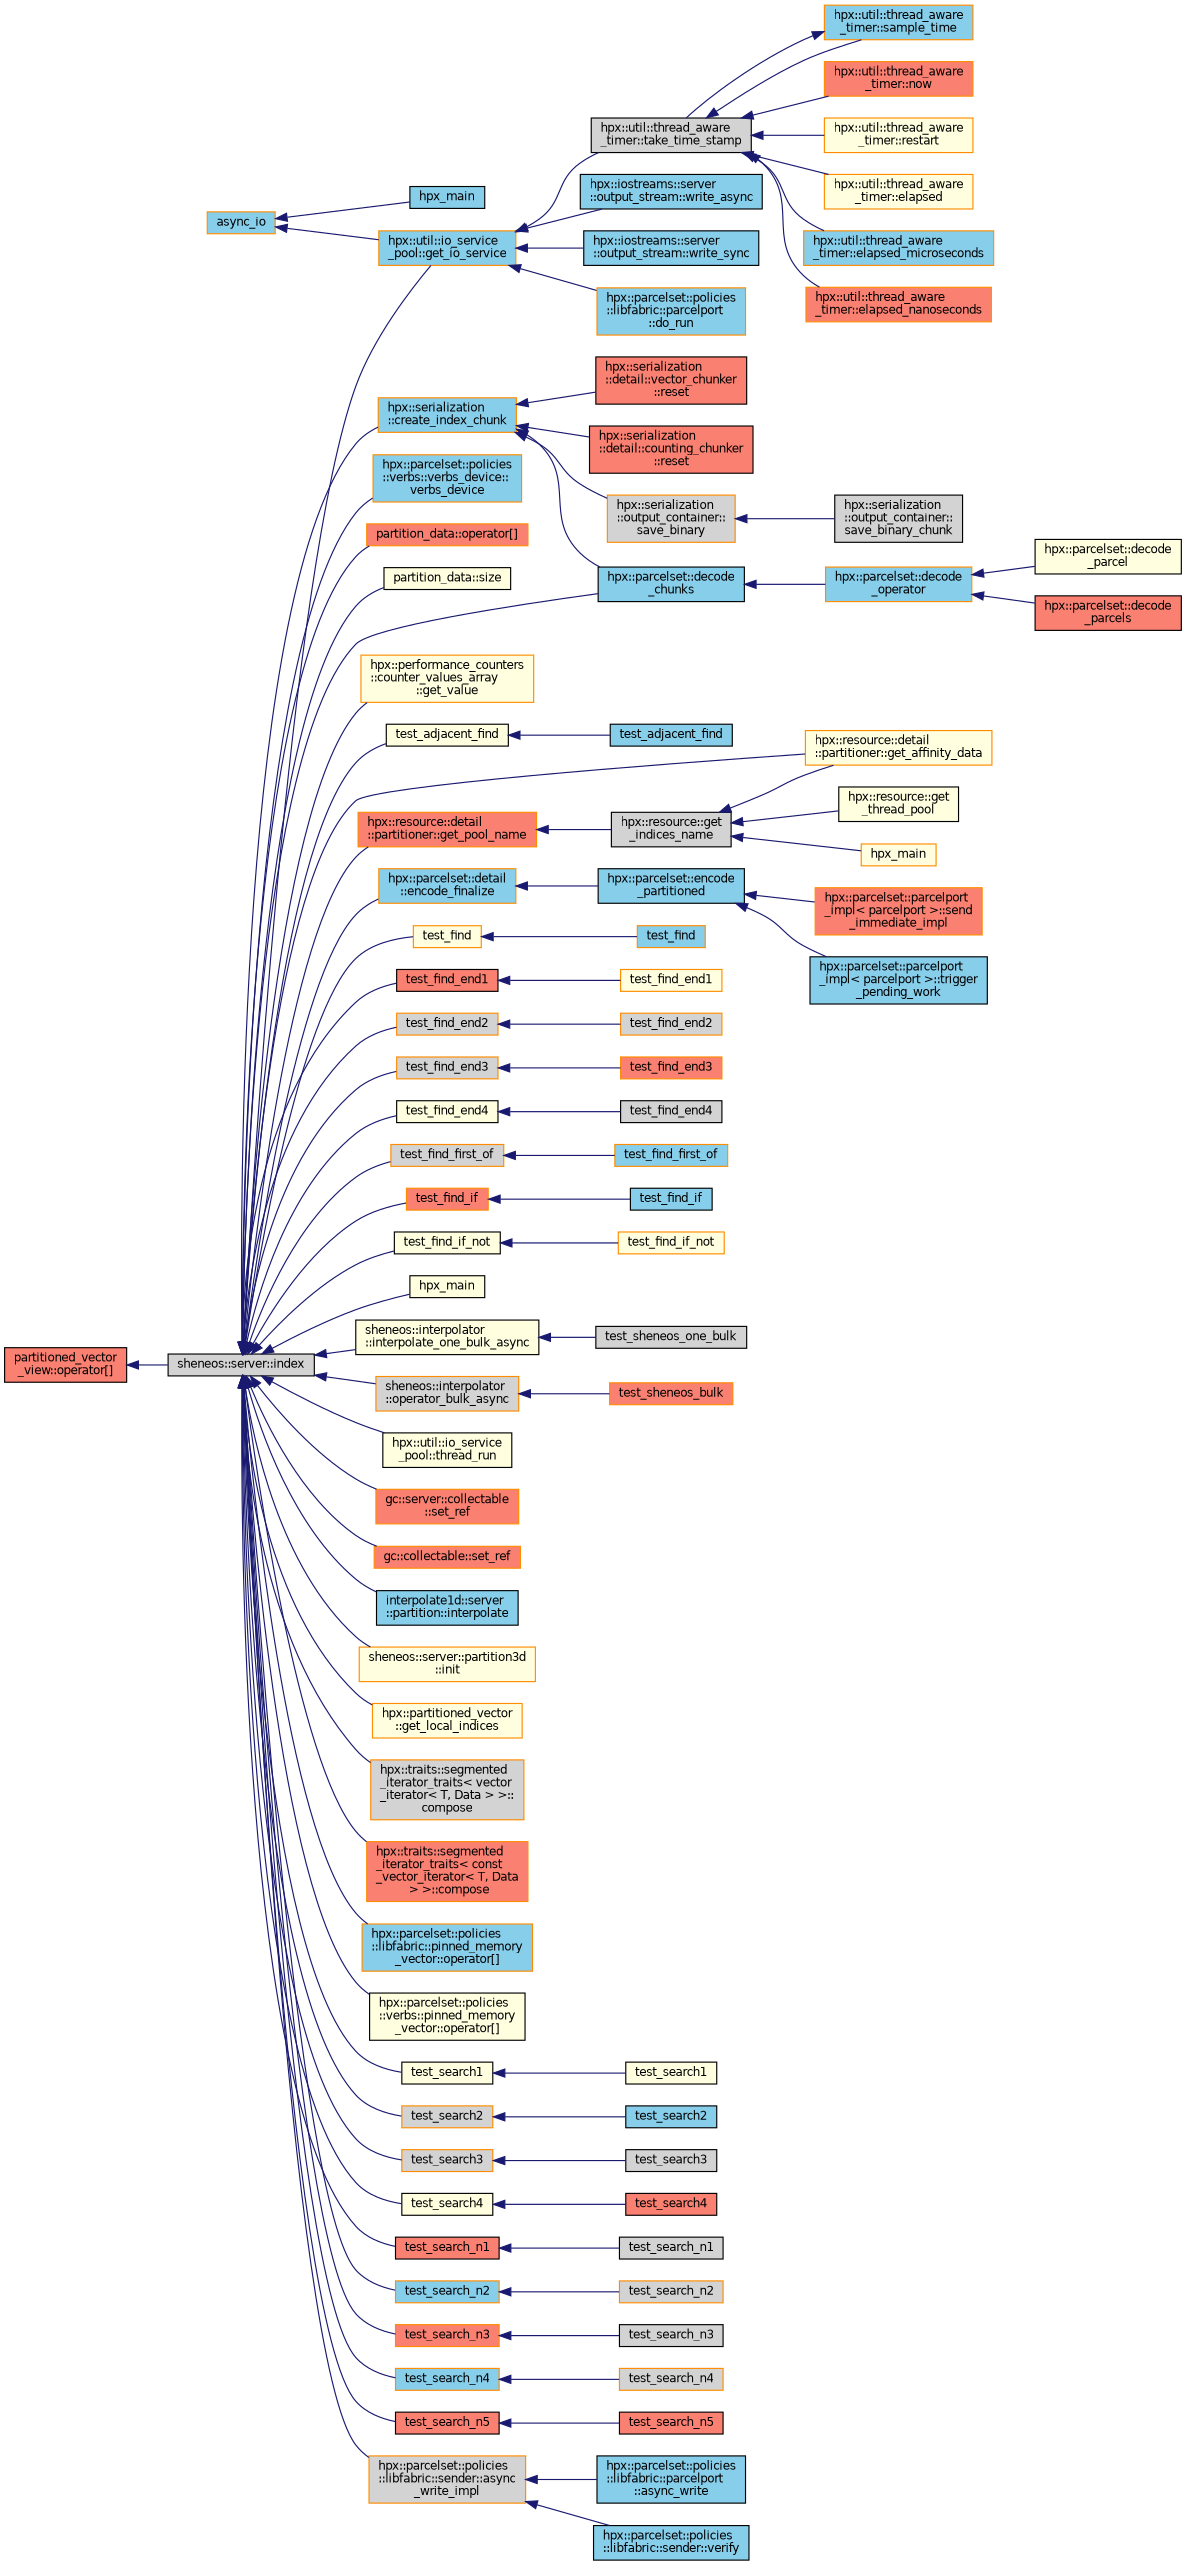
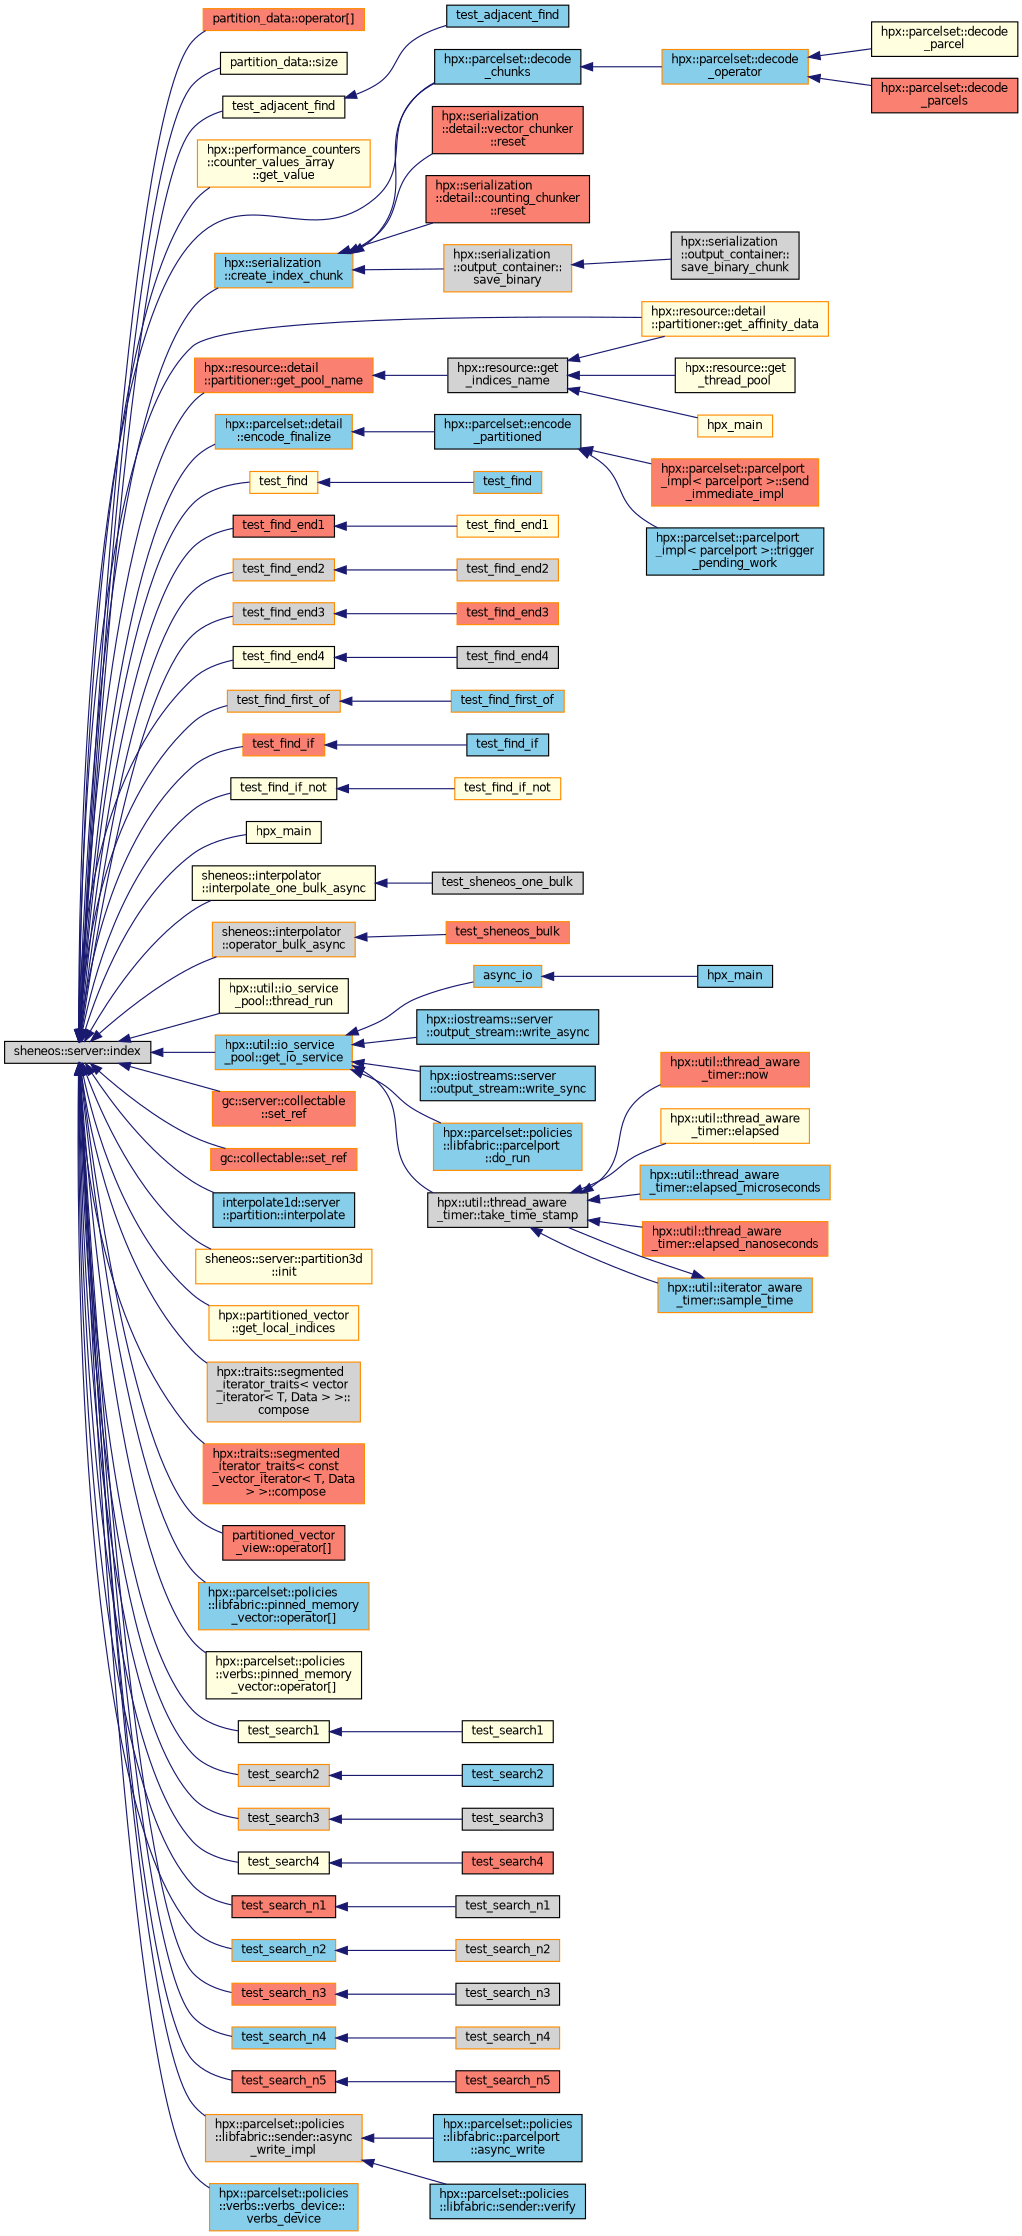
(899, 22) -> (735, 1295)
(899, 135) -> none
(333, 234) -> (413, 1000)
(153, 1365) -> (127, 1342)
